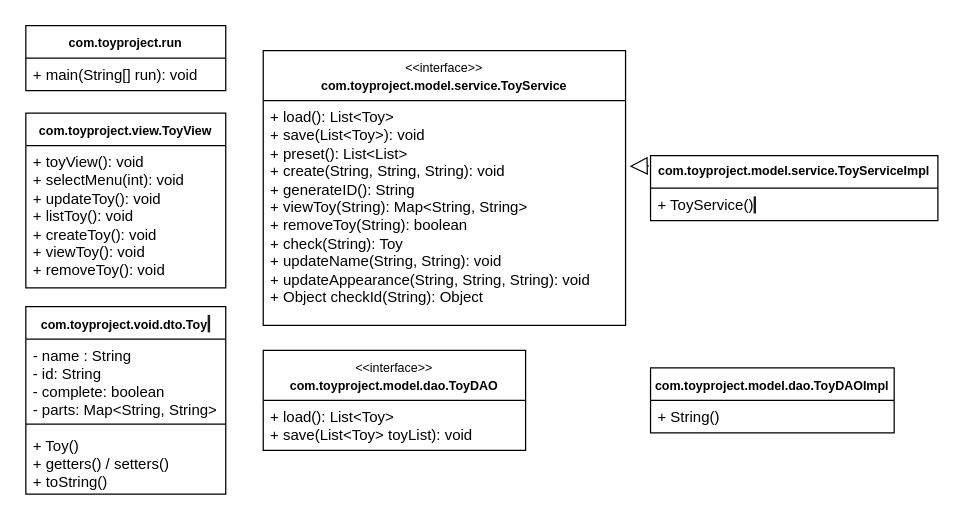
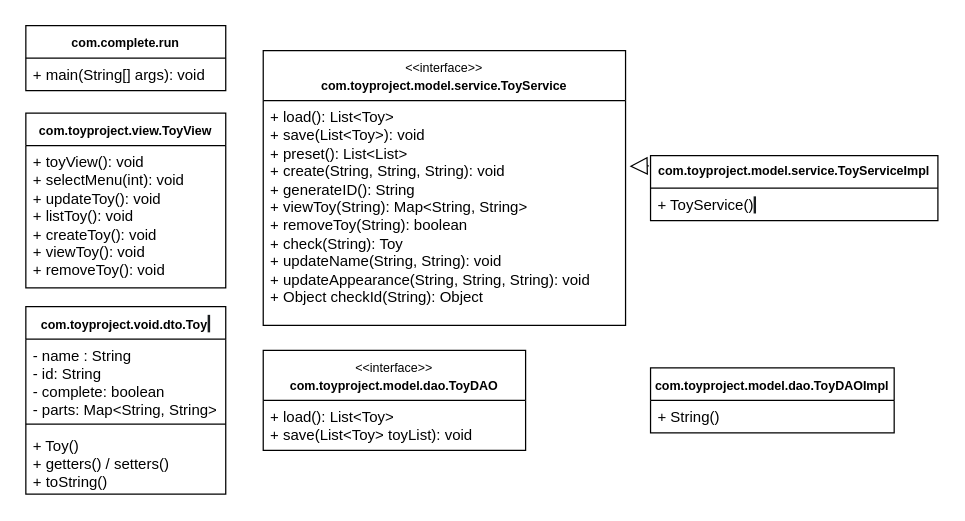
(126, 43) -> (126, 43)
(127, 85) -> (127, 85)
